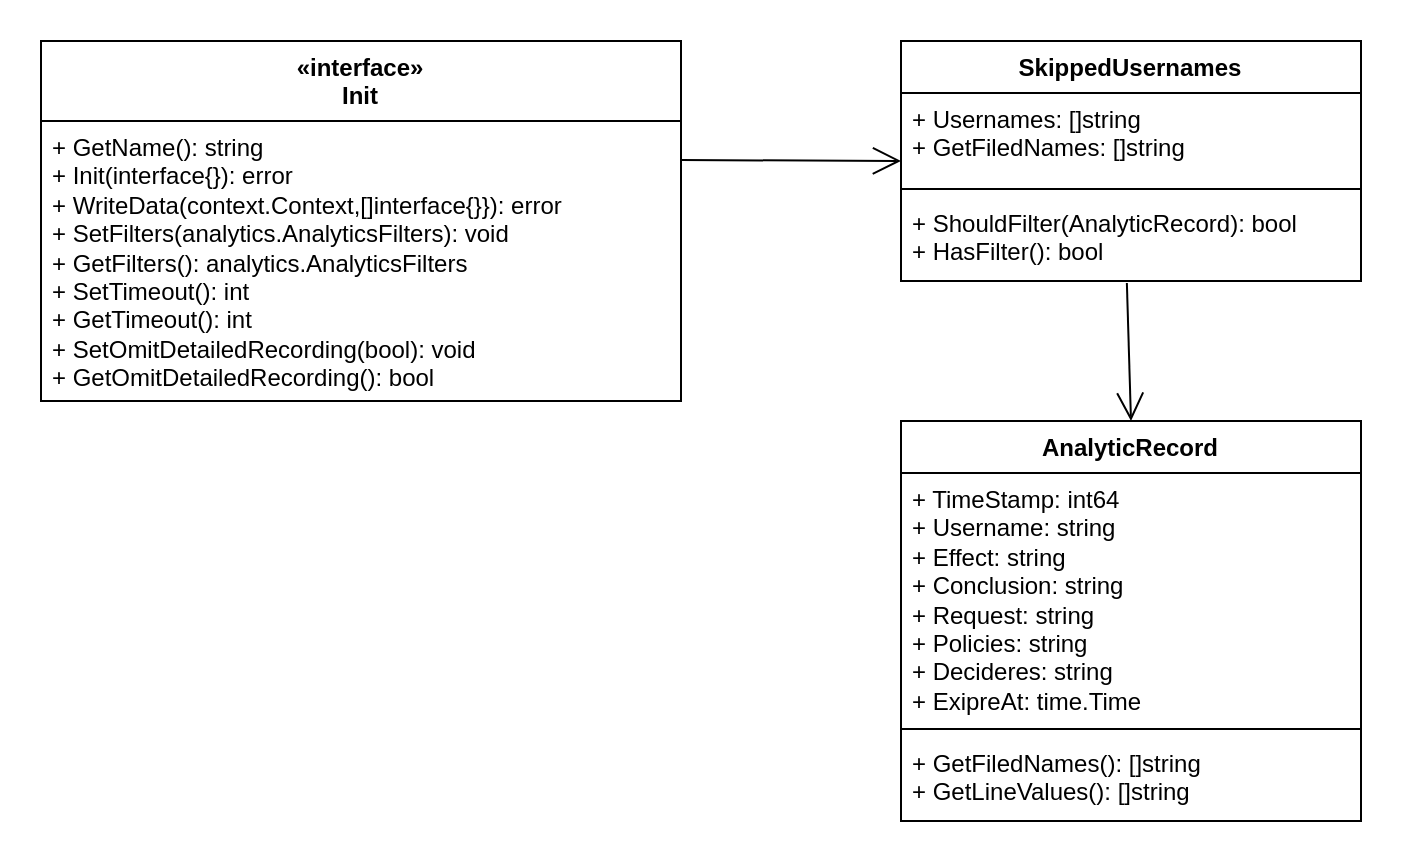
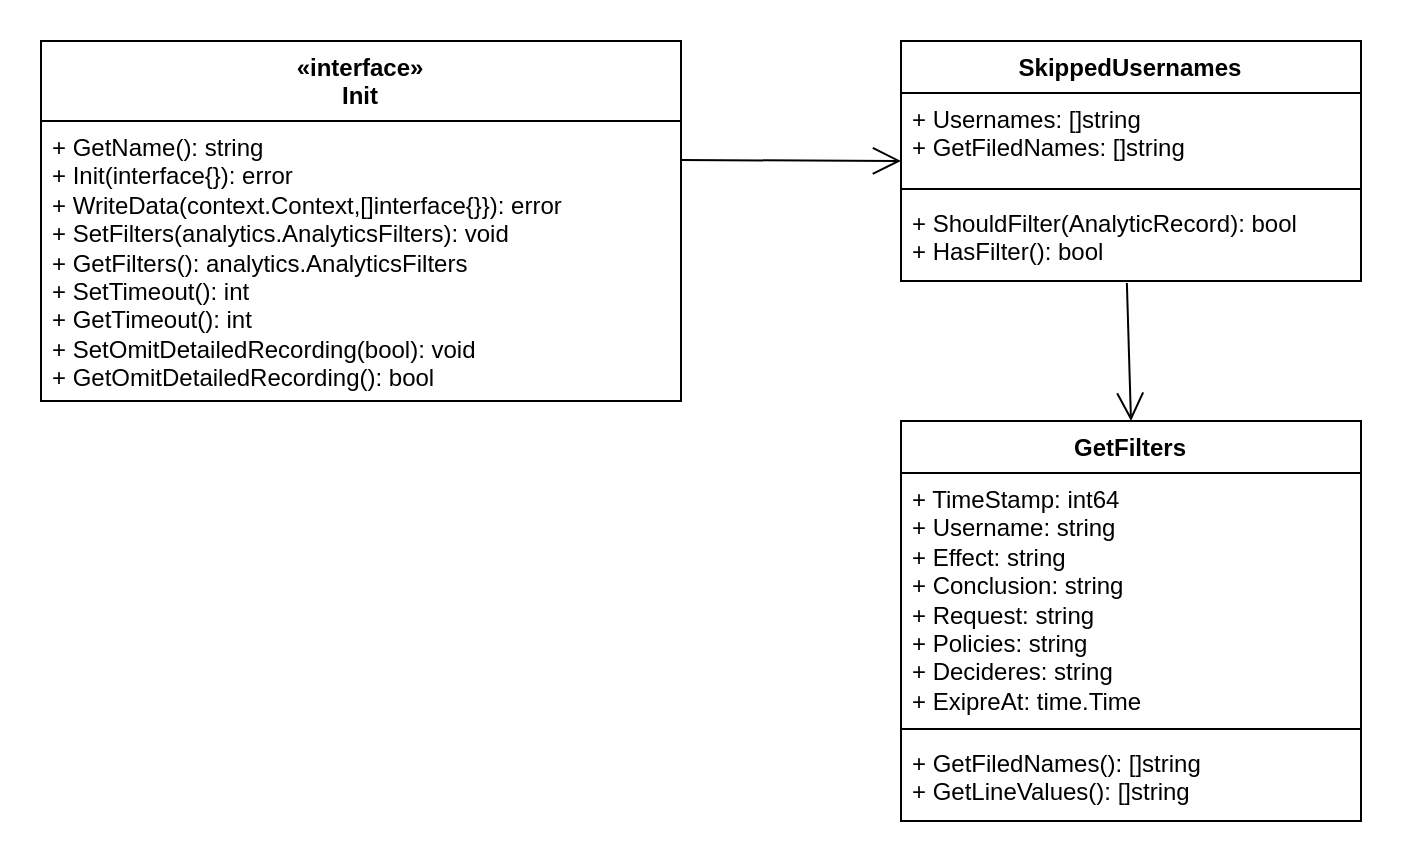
(1131, 449) -> (1131, 449)
